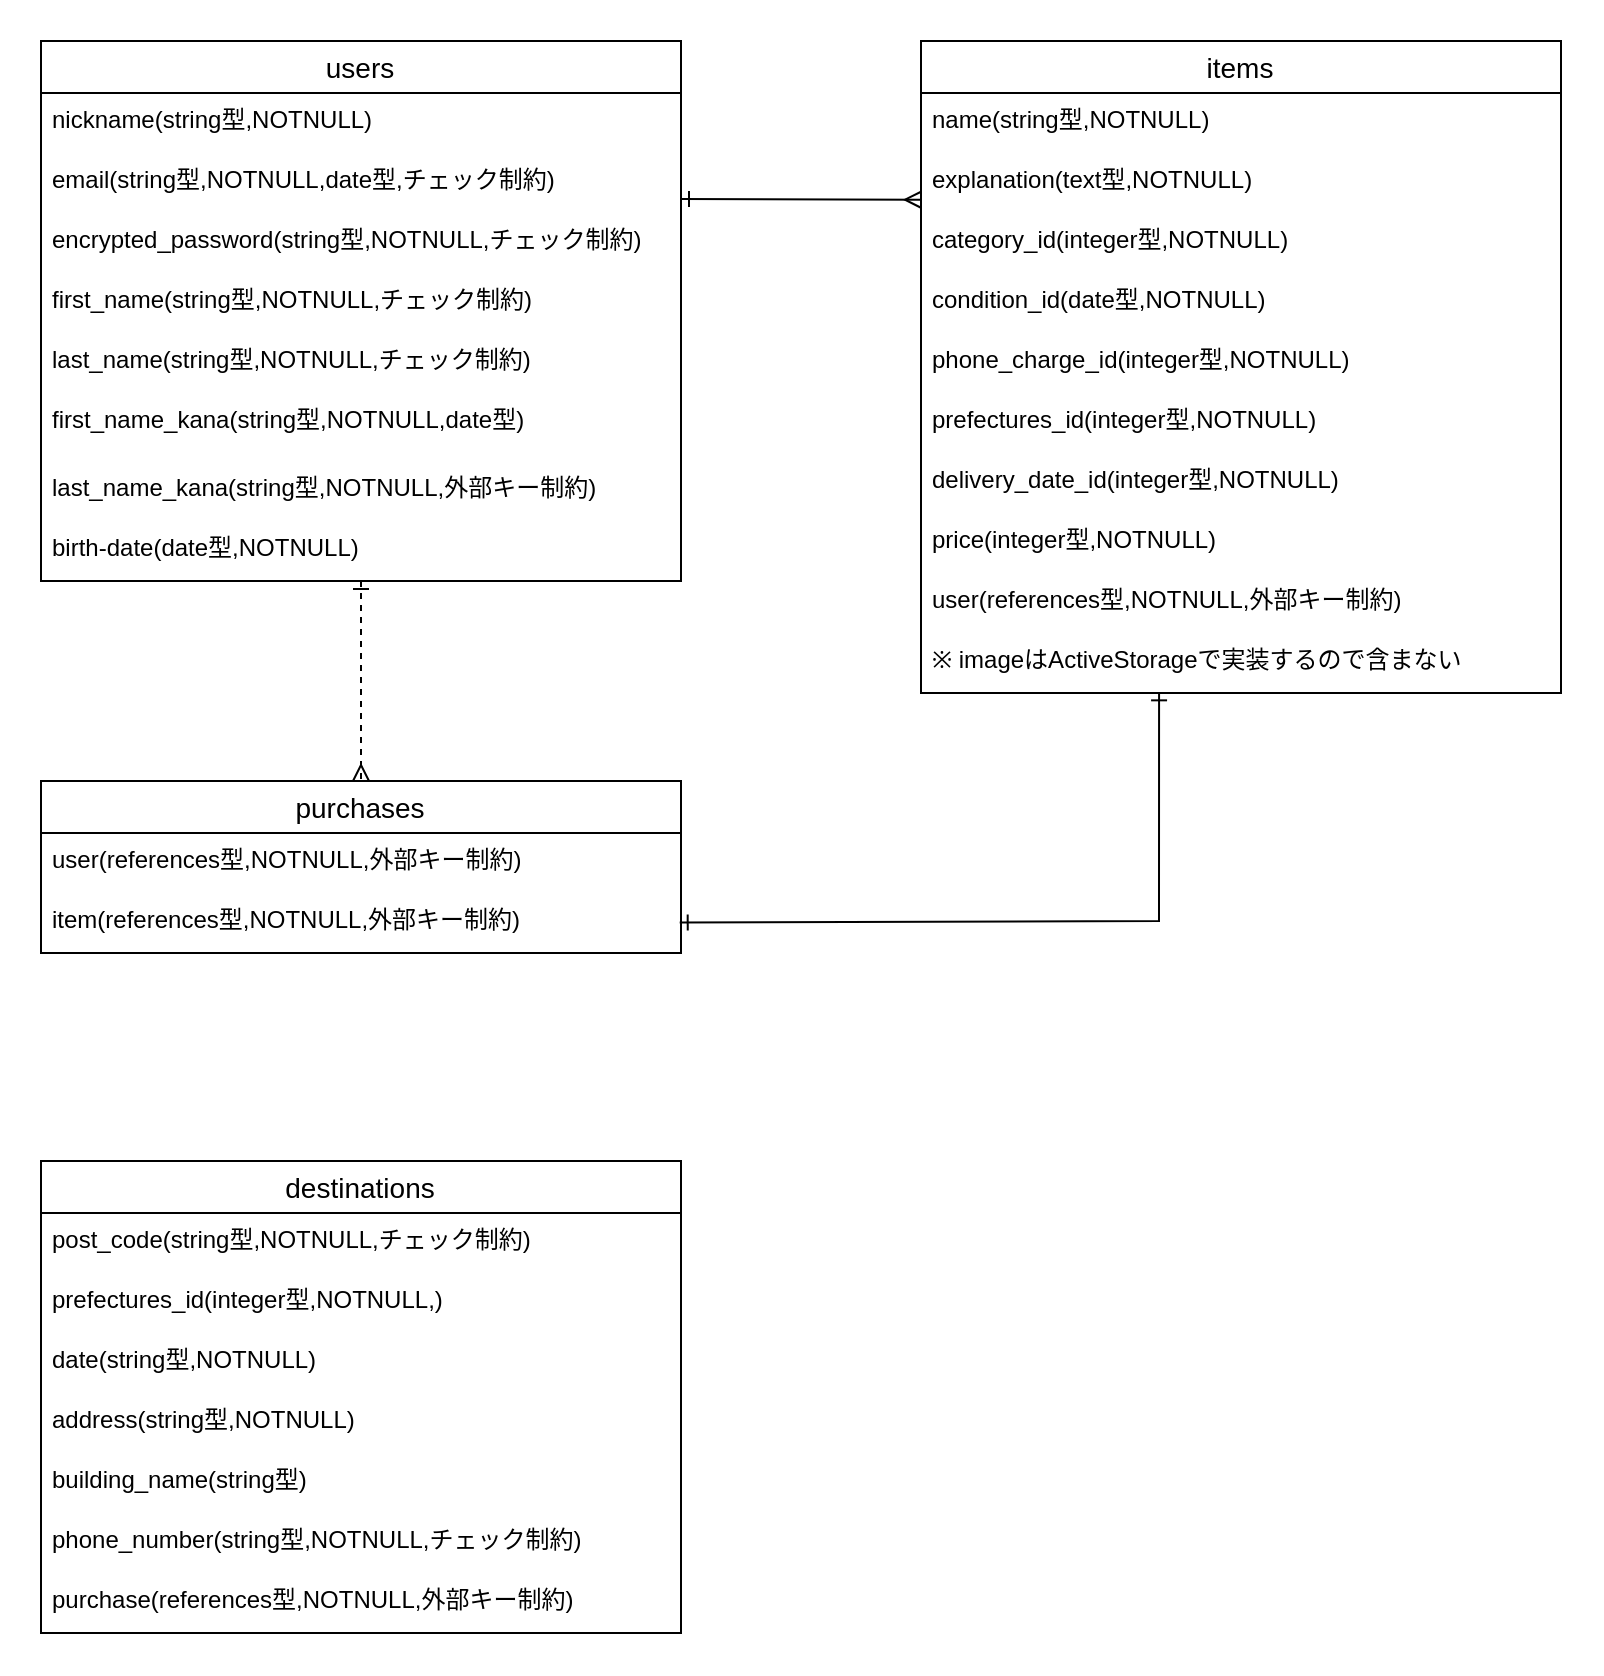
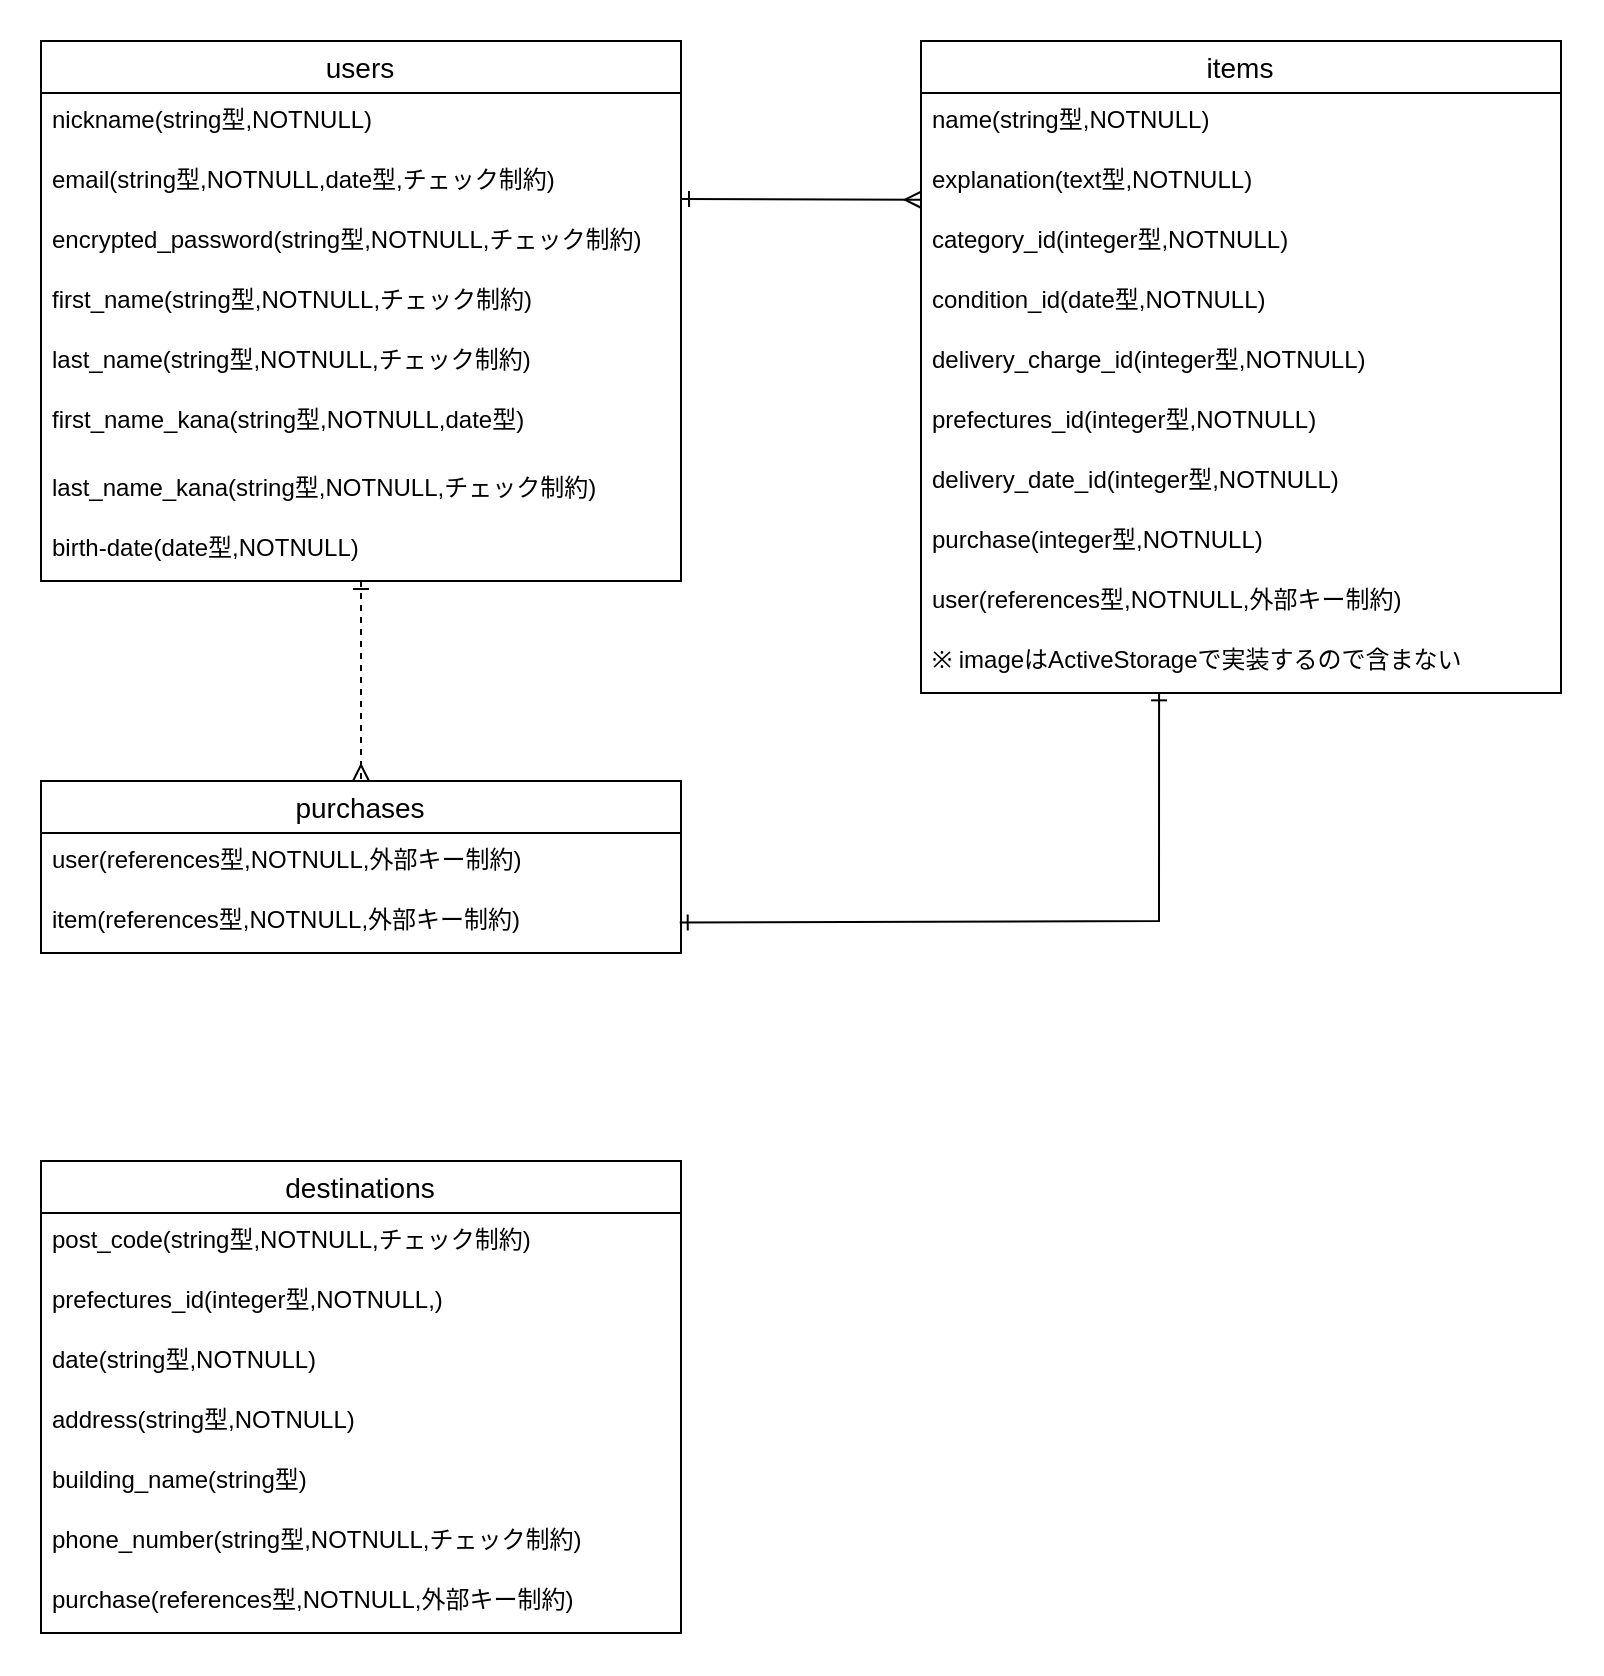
(1150, 360) -> (1164, 360)
(332, 488) -> (332, 488)
(1082, 540) -> (1106, 540)
